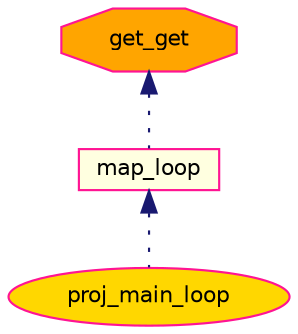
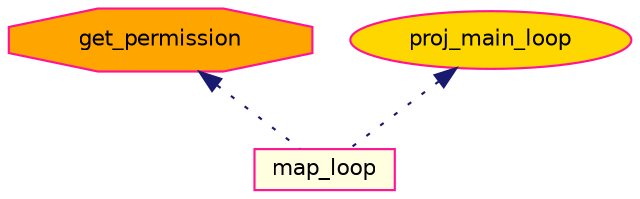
(149, 40) -> (161, 40)
(149, 240) -> (394, 115)
